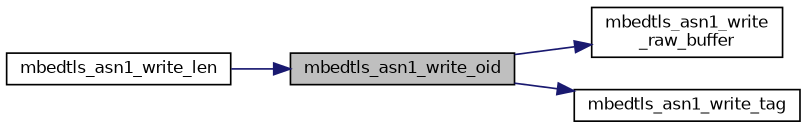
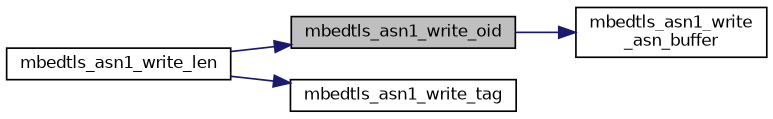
(687, 32) -> (671, 32)
(536, 86) -> (252, 79)
